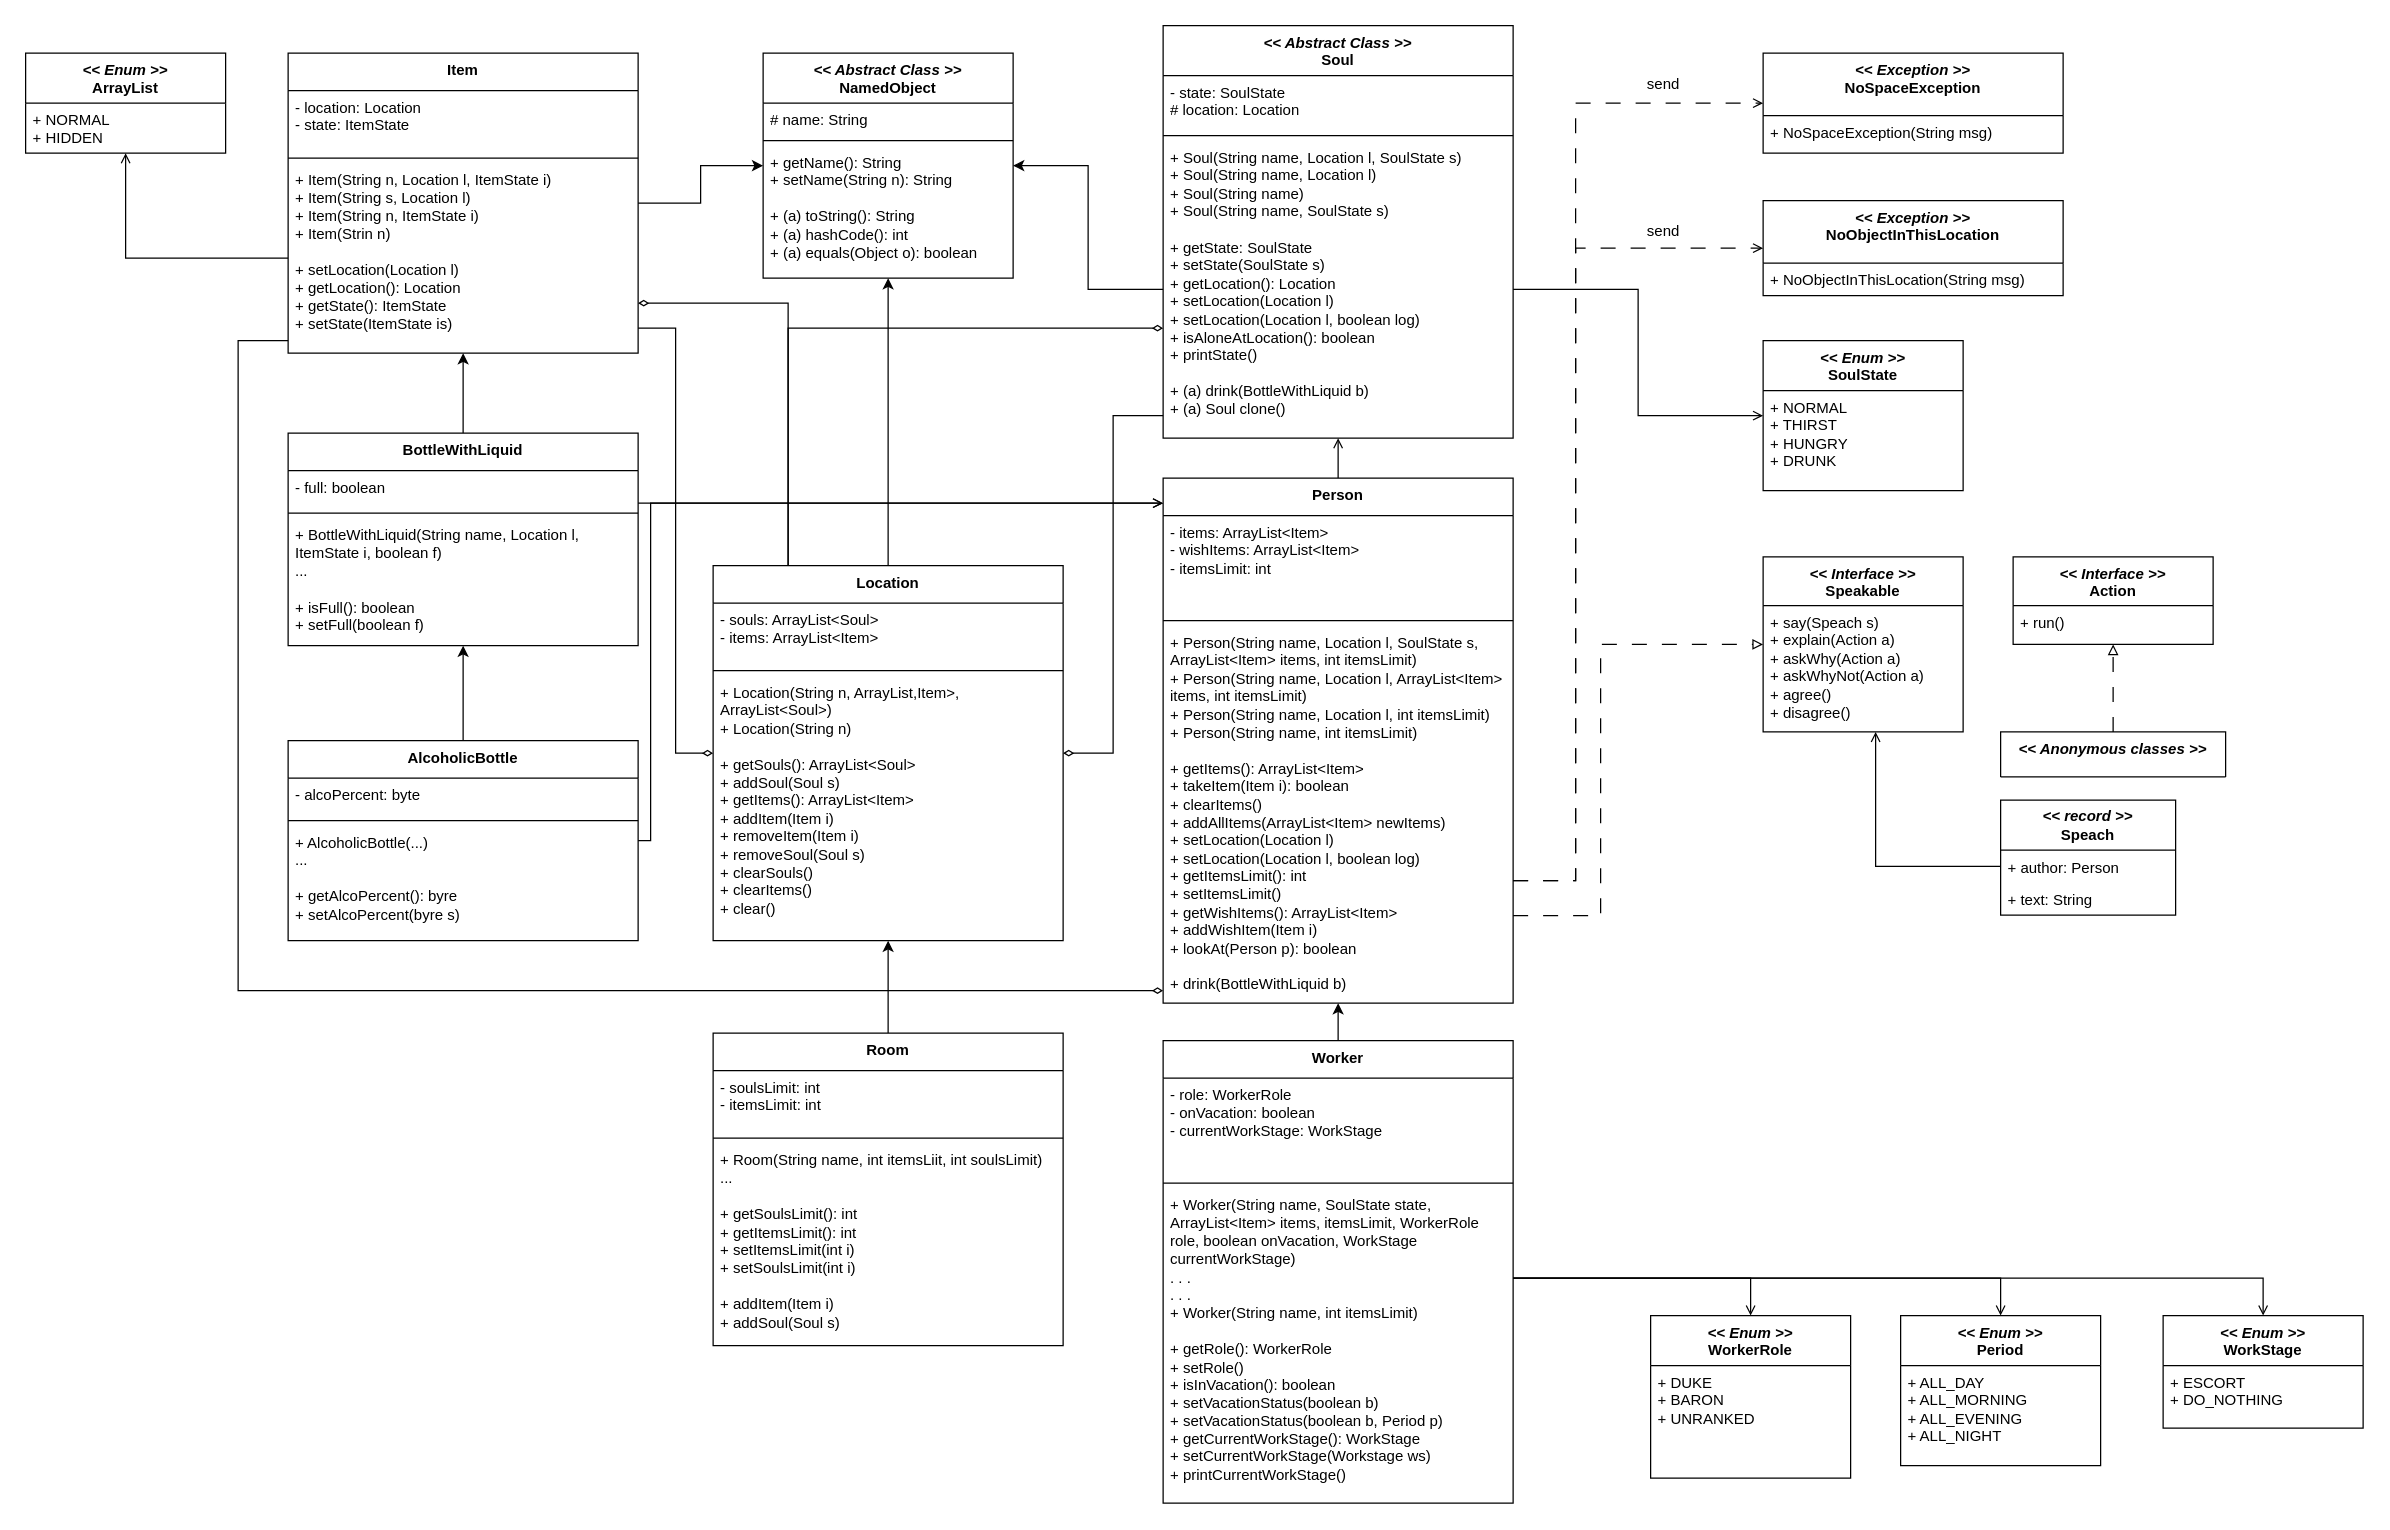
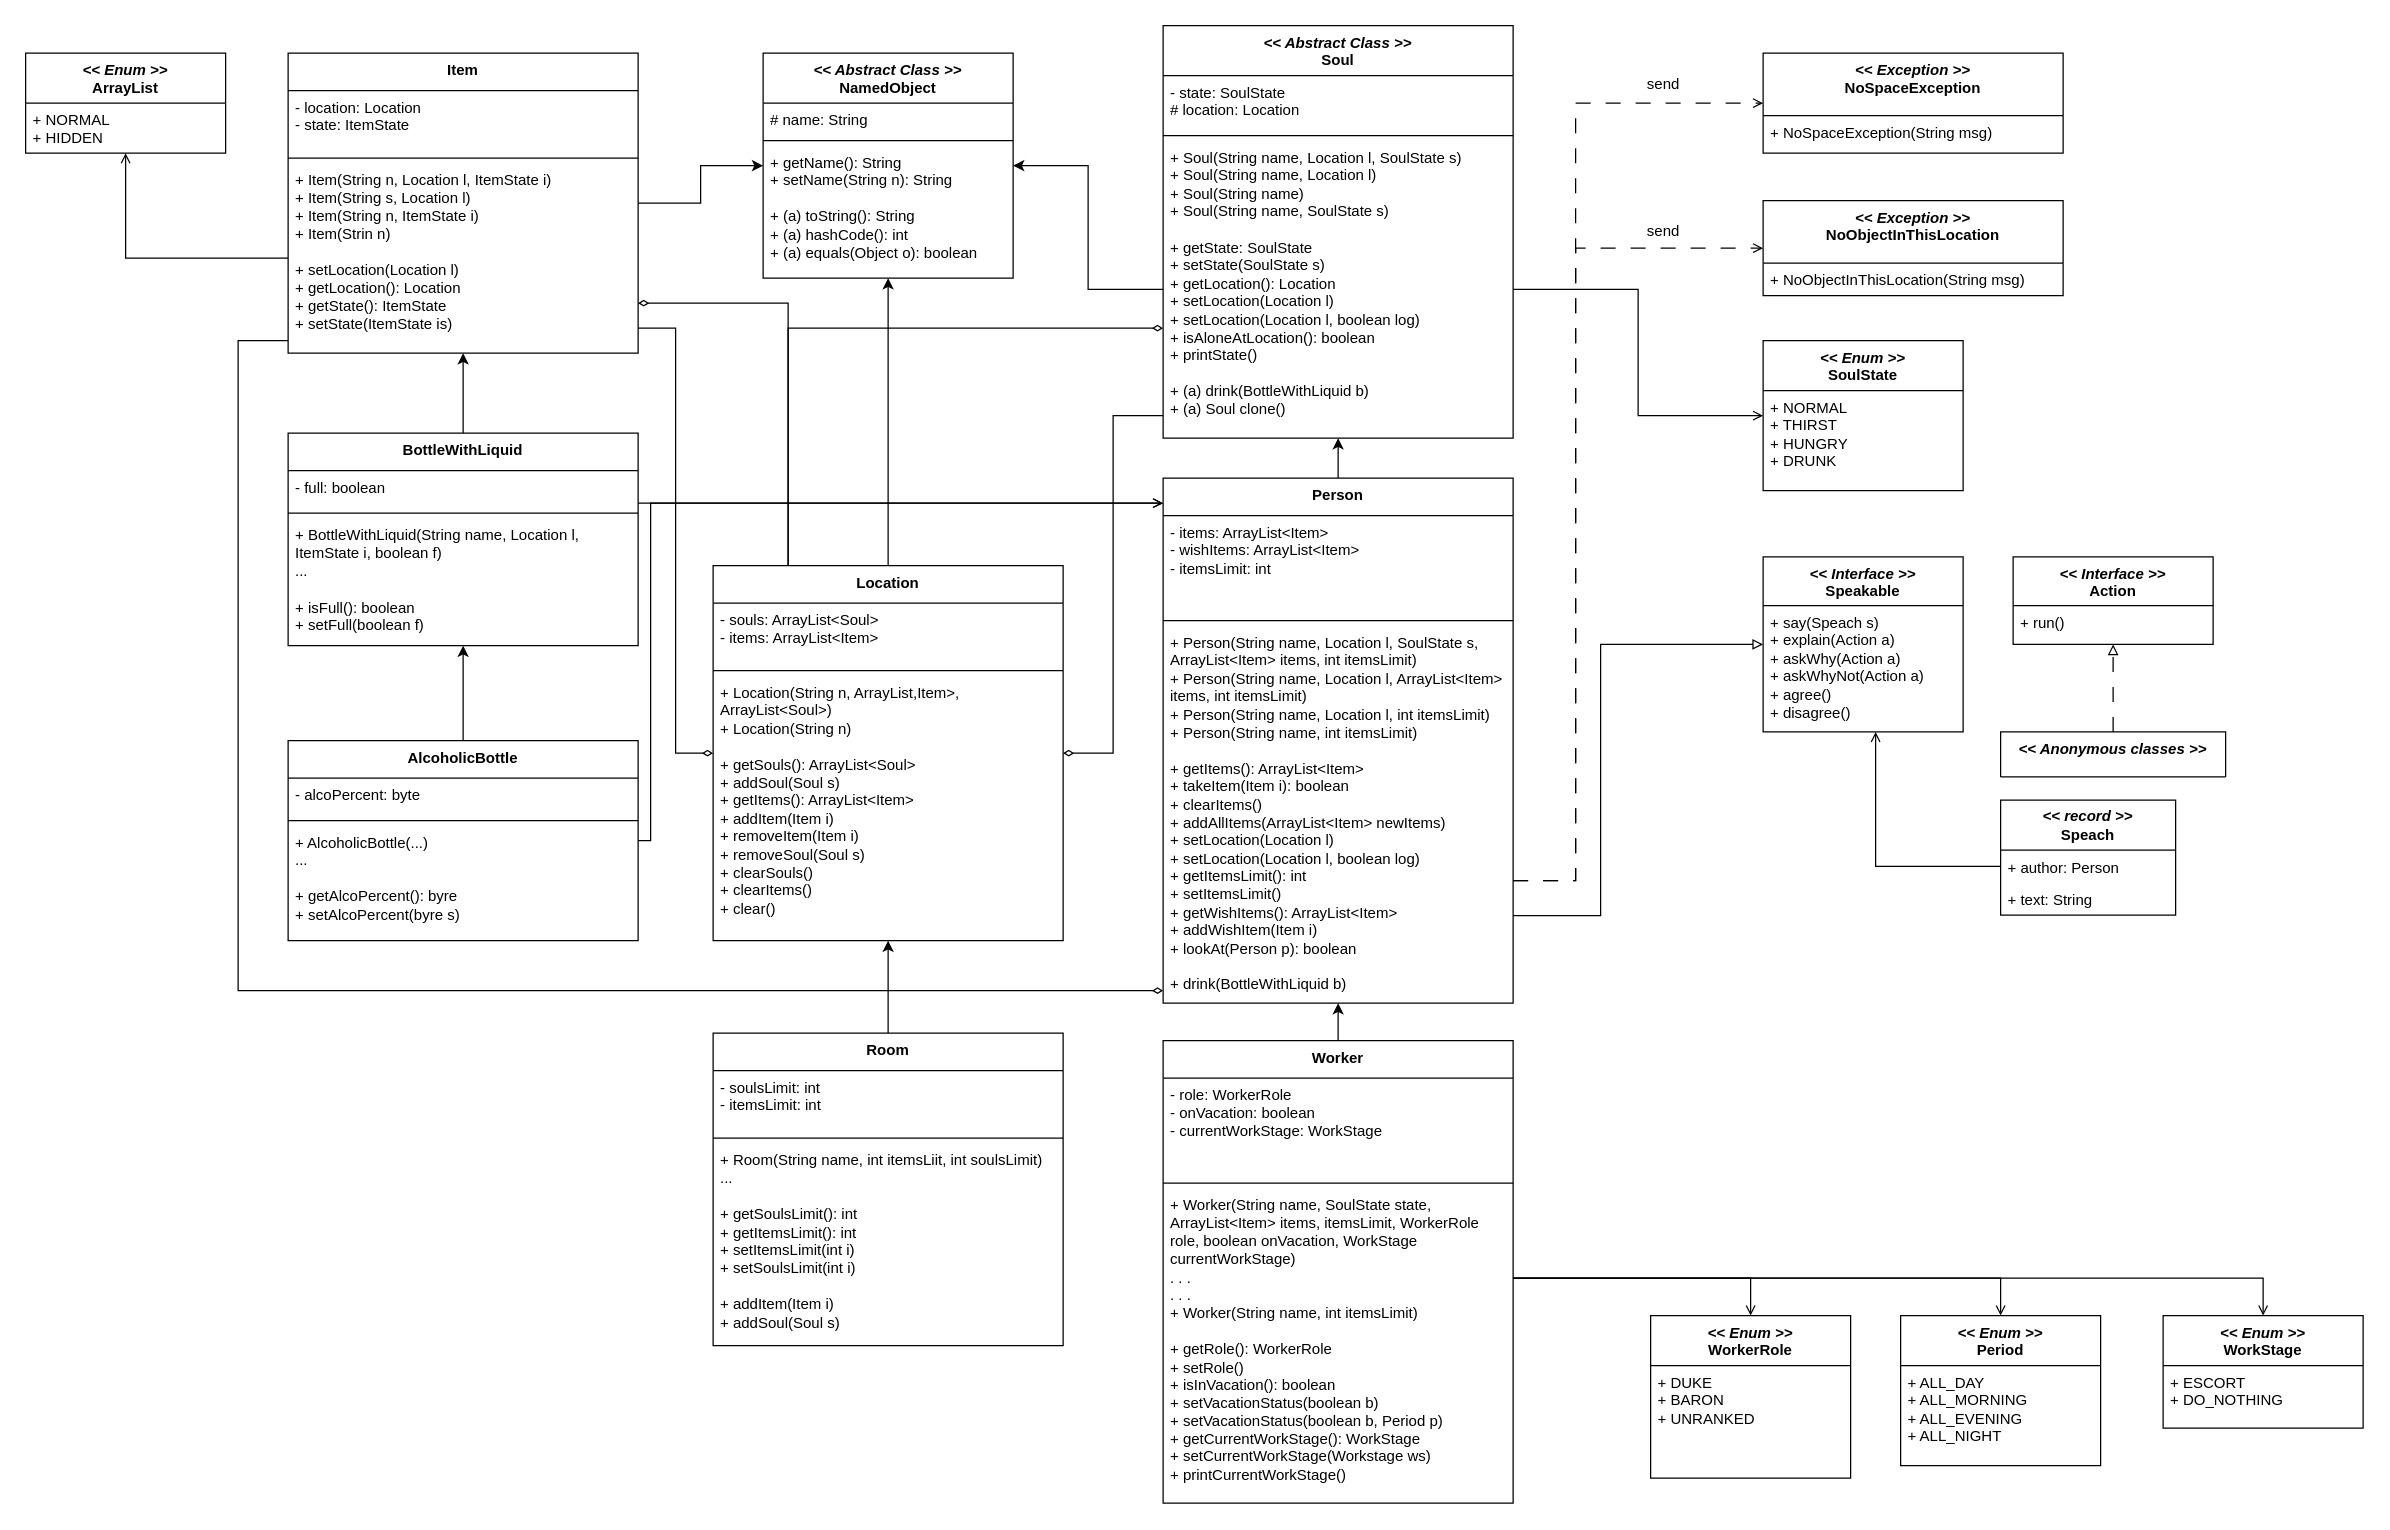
(1338, 446) -> (1338, 448)
(1596, 916) -> (1596, 916)
